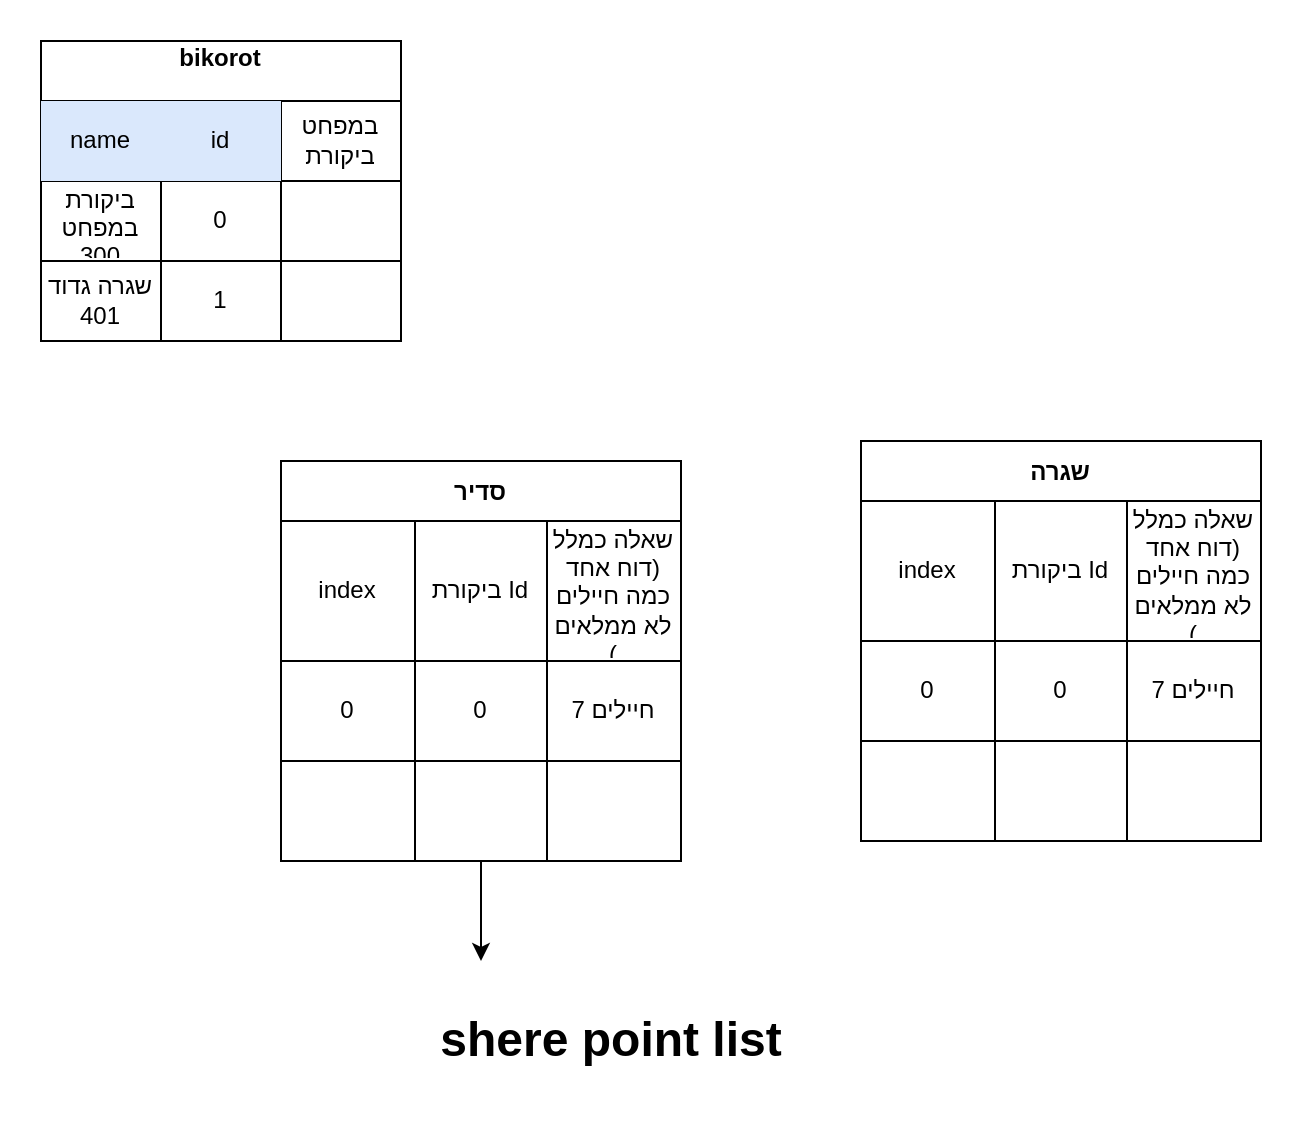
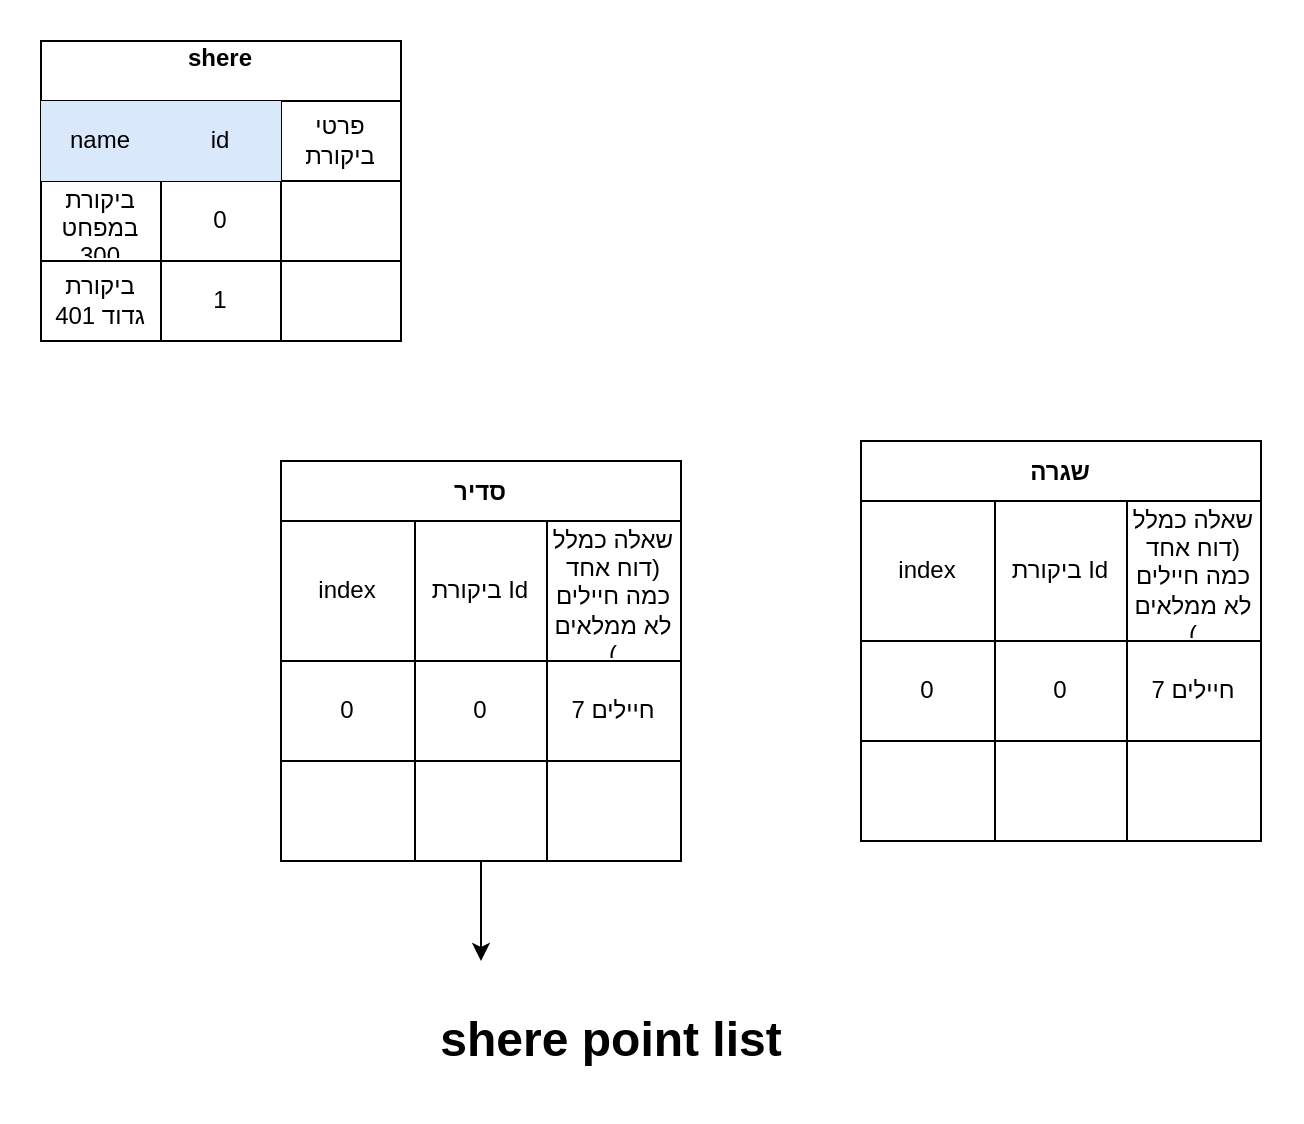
(220, 58) -> (220, 58)
(341, 141) -> (341, 141)
(101, 301) -> (101, 301)
